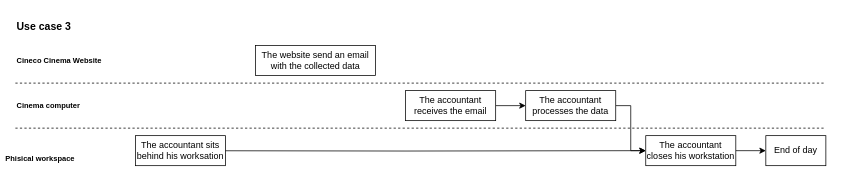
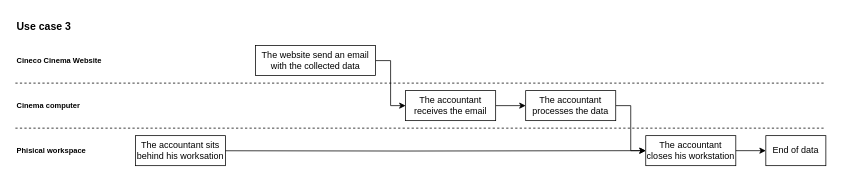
none -> (390, 80)
(795, 150) -> (795, 150)
(49, 158) -> (60, 150)
